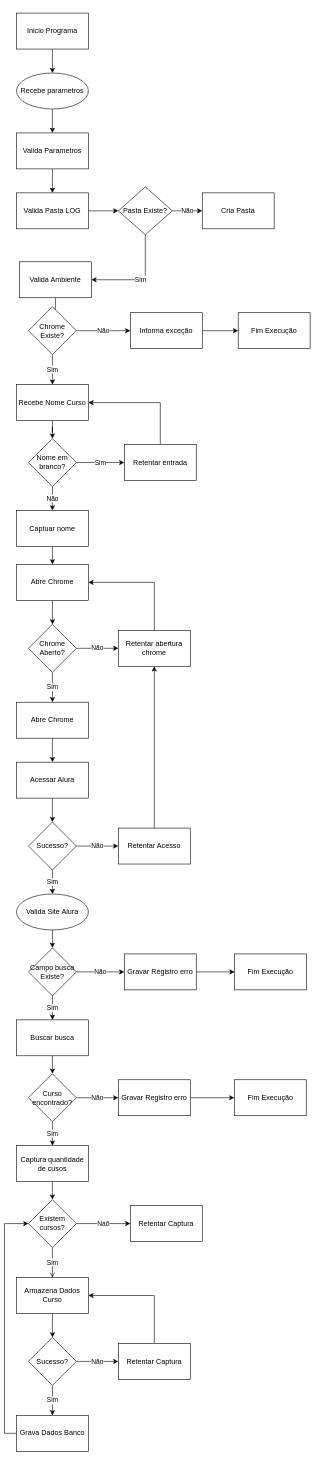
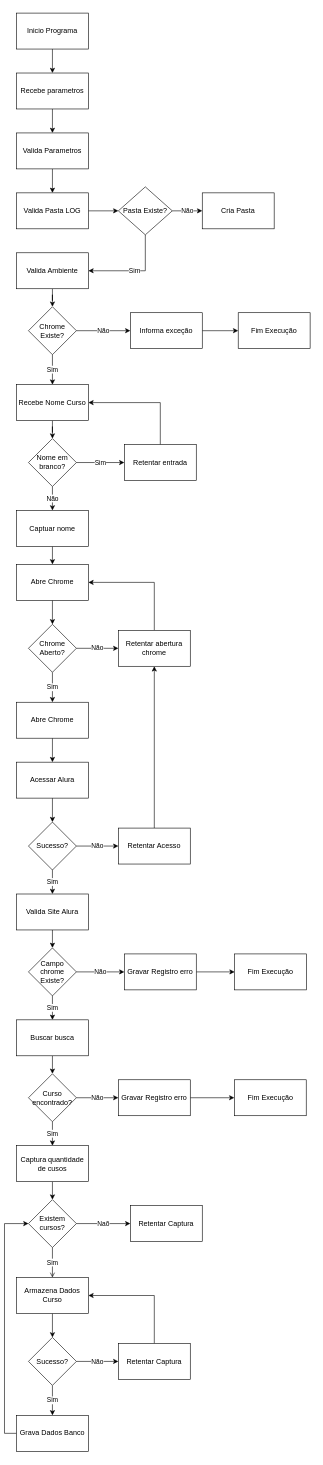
(53, 90) -> (53, 90)
(56, 279) -> (53, 270)
(53, 912) -> (53, 912)
(53, 972) -> (53, 972)
